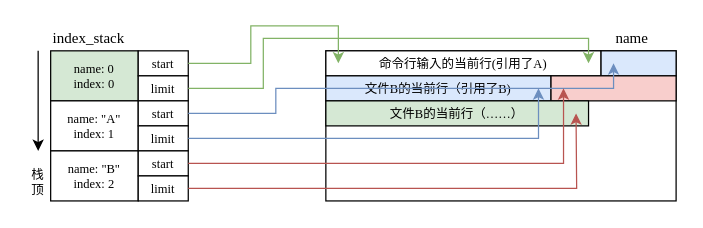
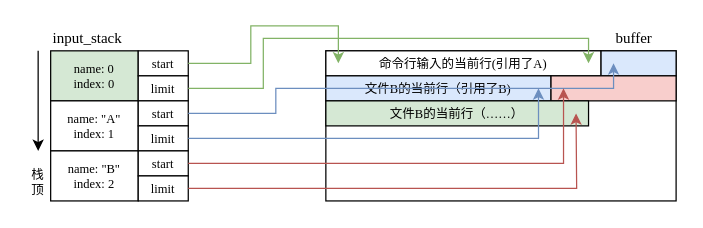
(97, 38) -> (97, 38)
(632, 38) -> (641, 38)
